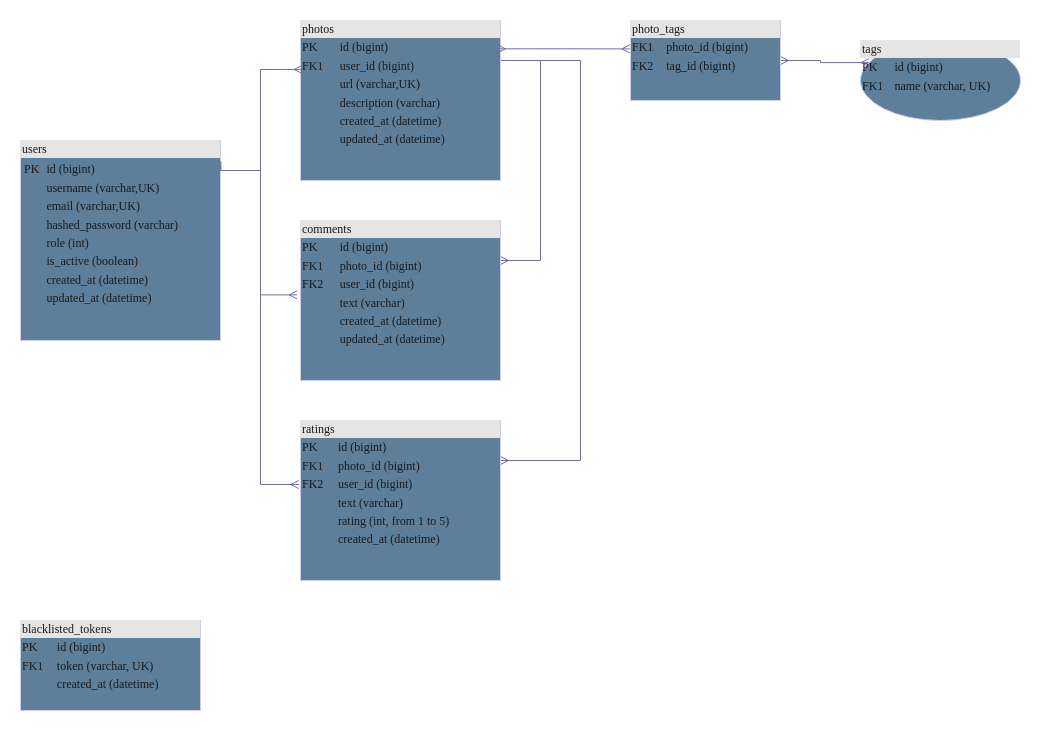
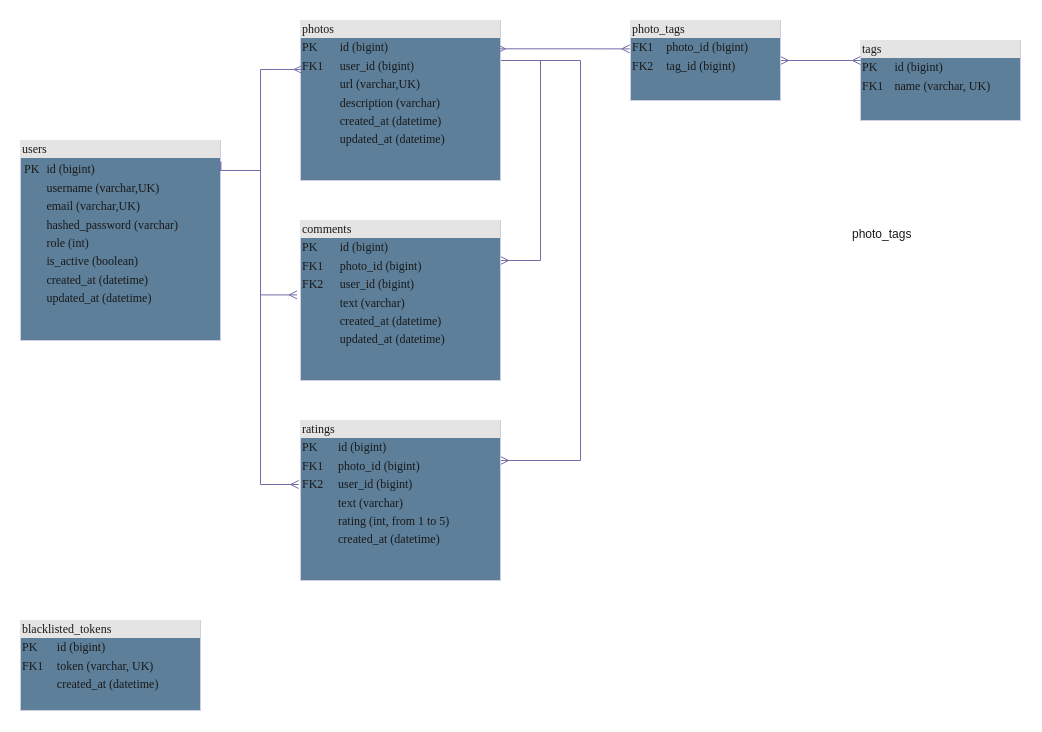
(941, 81) -> (941, 81)
none -> (896, 241)
